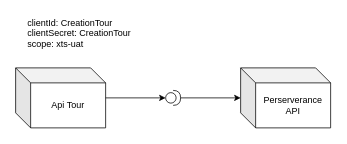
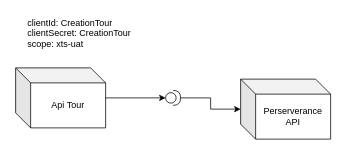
(285, 98) -> (285, 109)
